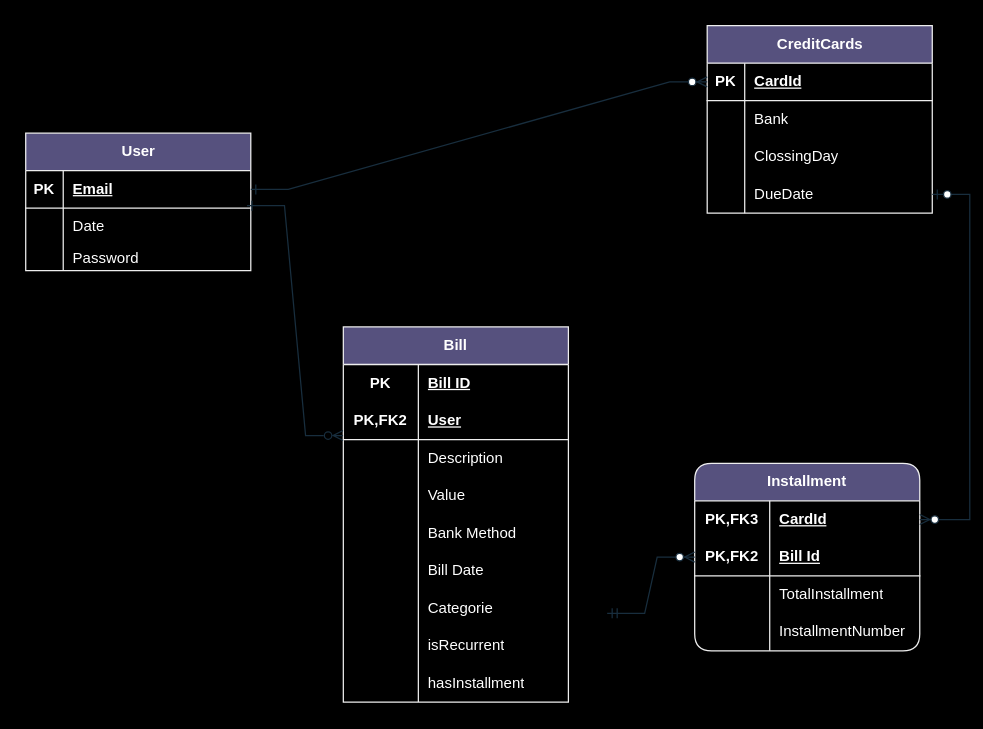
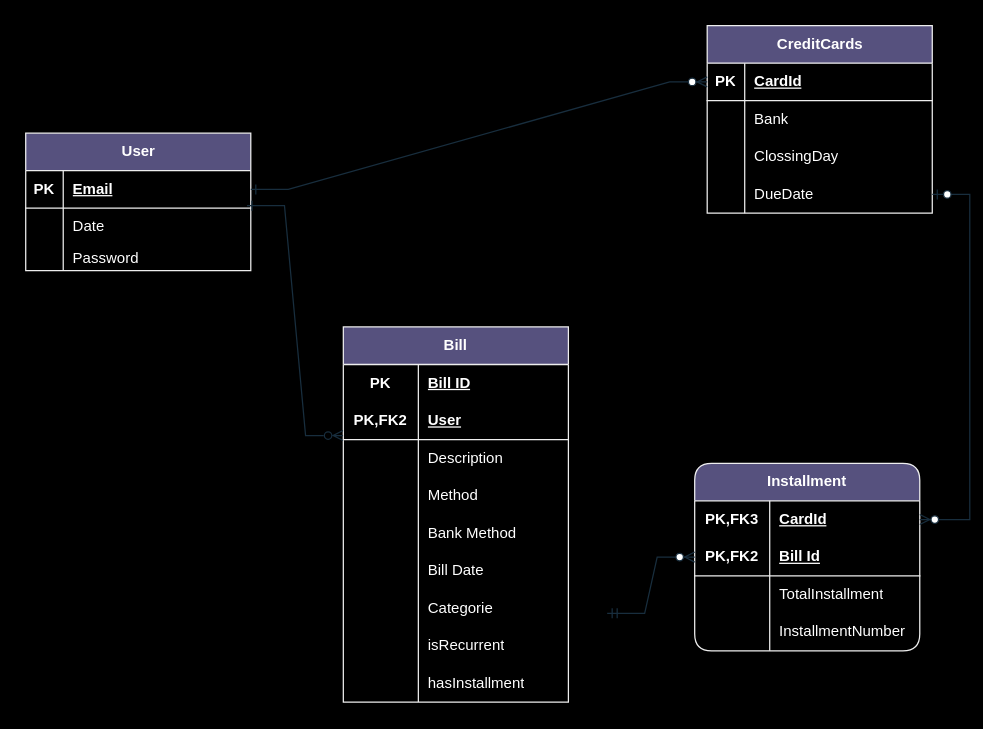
(447, 496) -> (453, 496)
